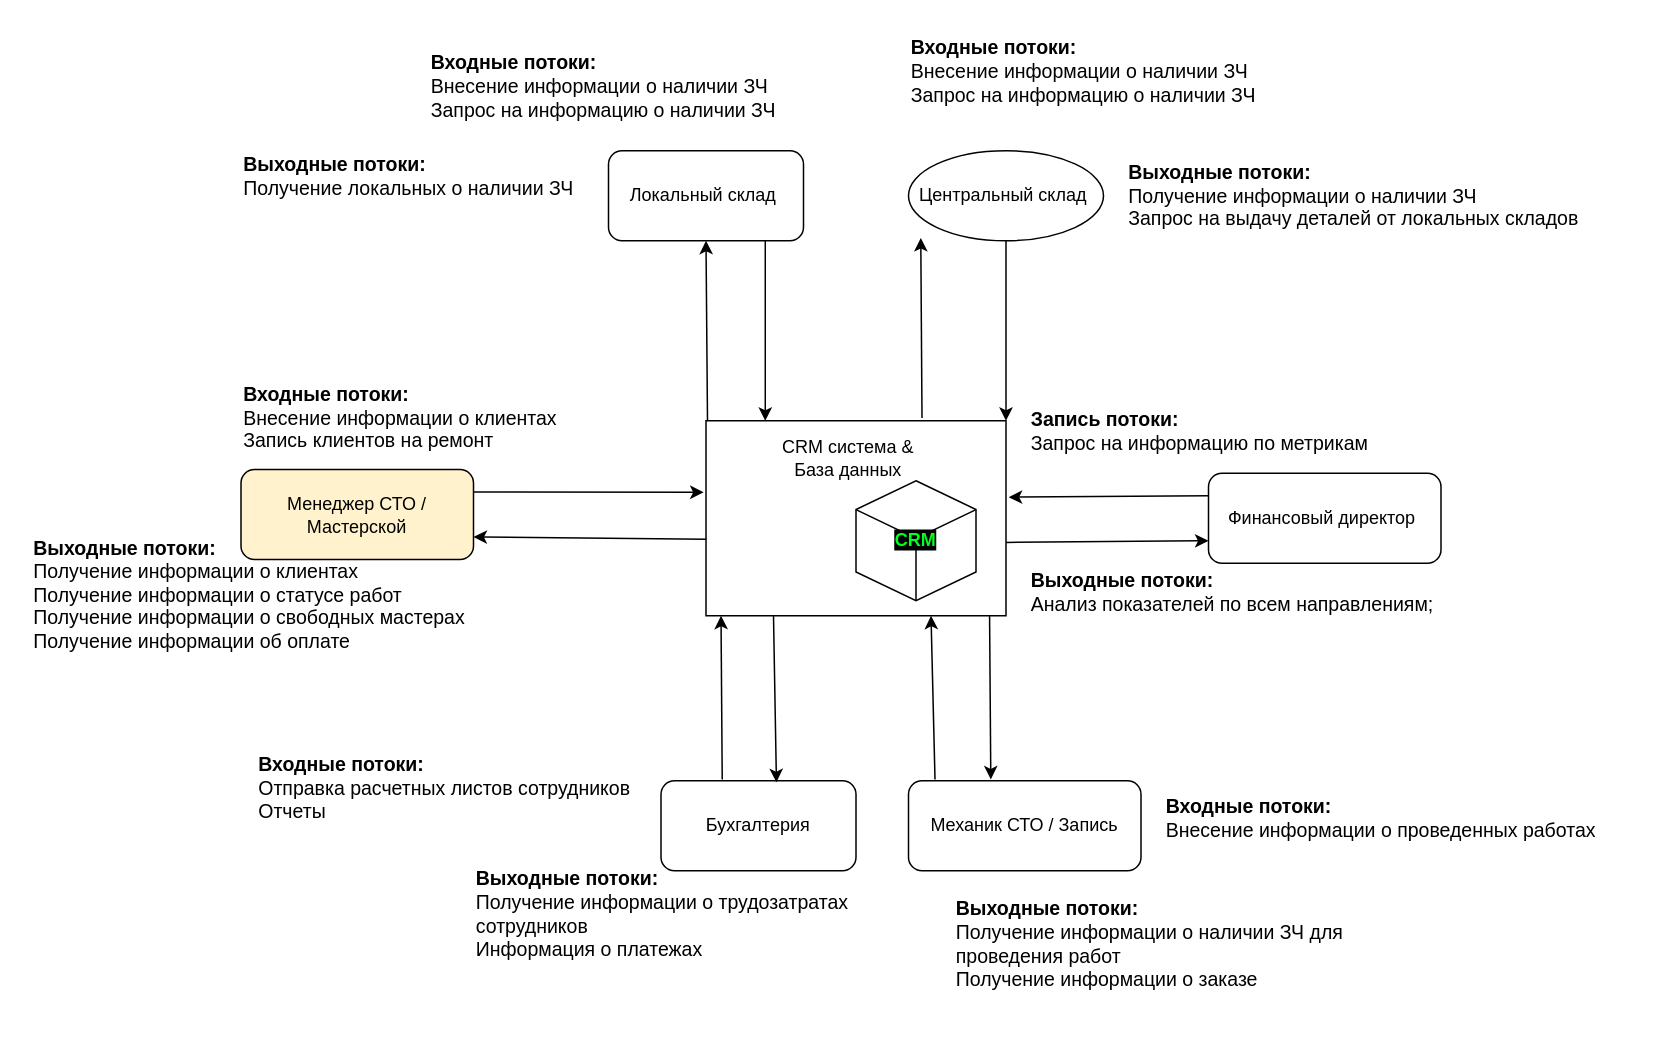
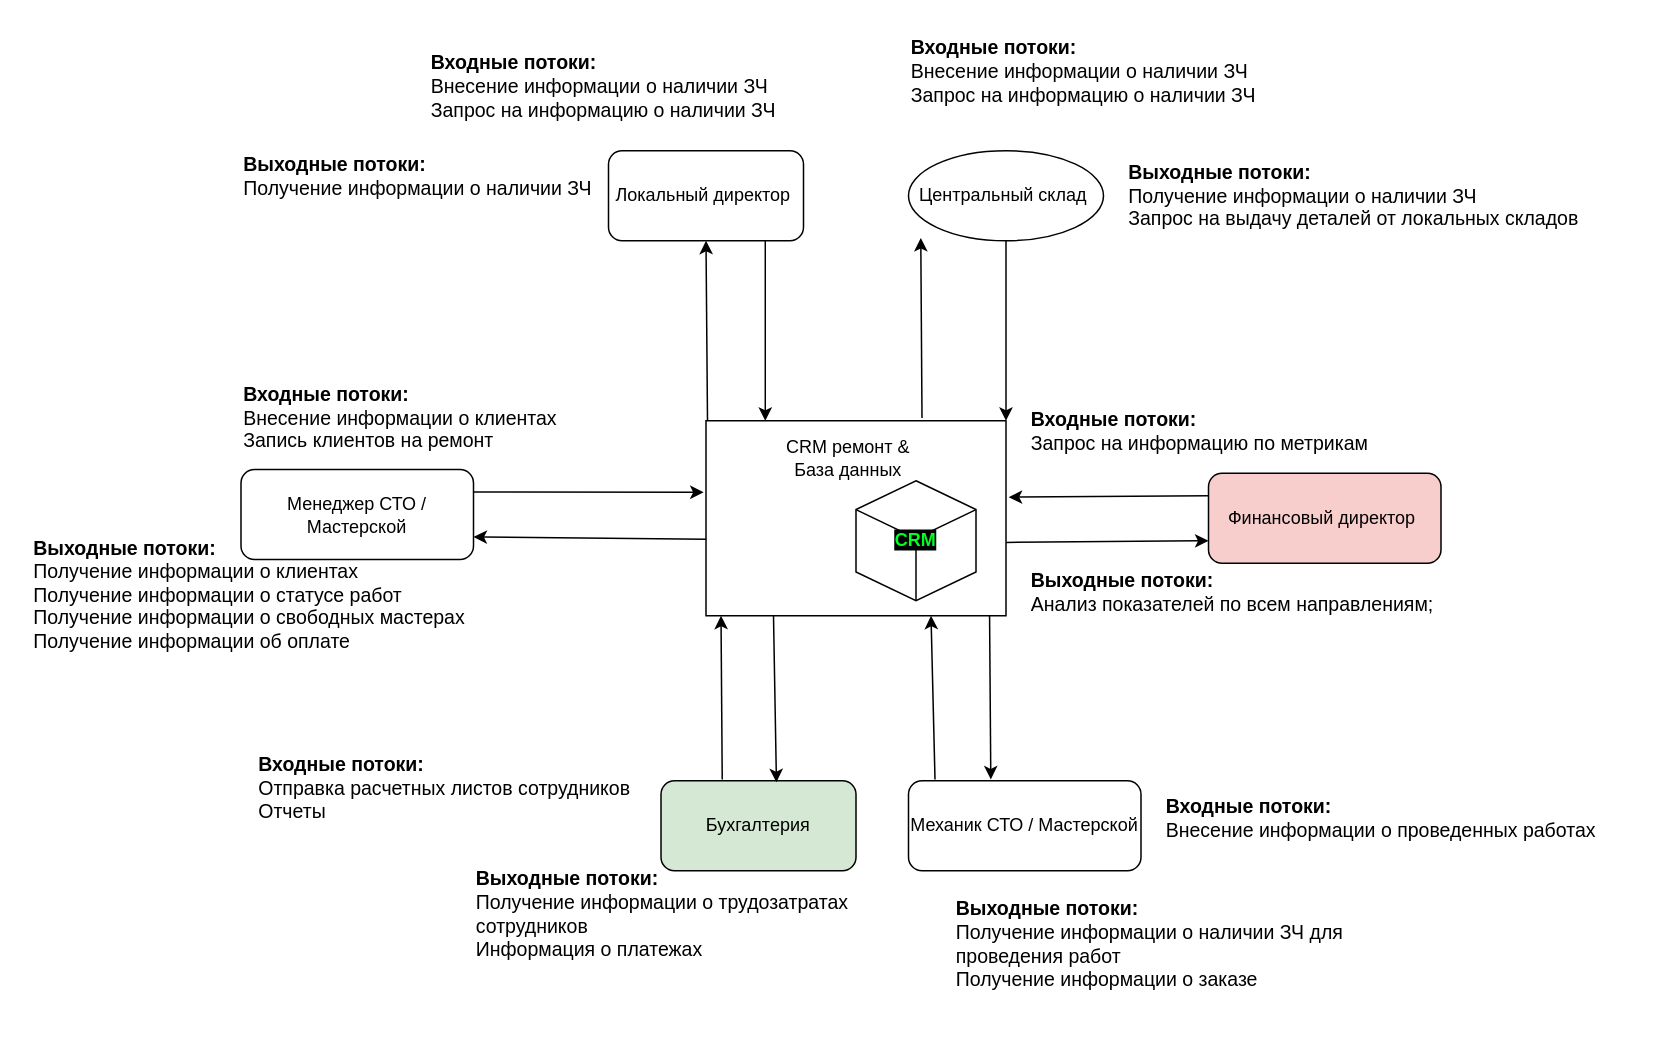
(396, 188) -> (401, 188)
(706, 196) -> (706, 196)
(1183, 443) -> (1183, 443)
(848, 458) -> (848, 458)
(357, 515) -> (357, 515)
(1325, 518) -> (1325, 518)
(758, 826) -> (758, 826)
(1025, 826) -> (1025, 826)
